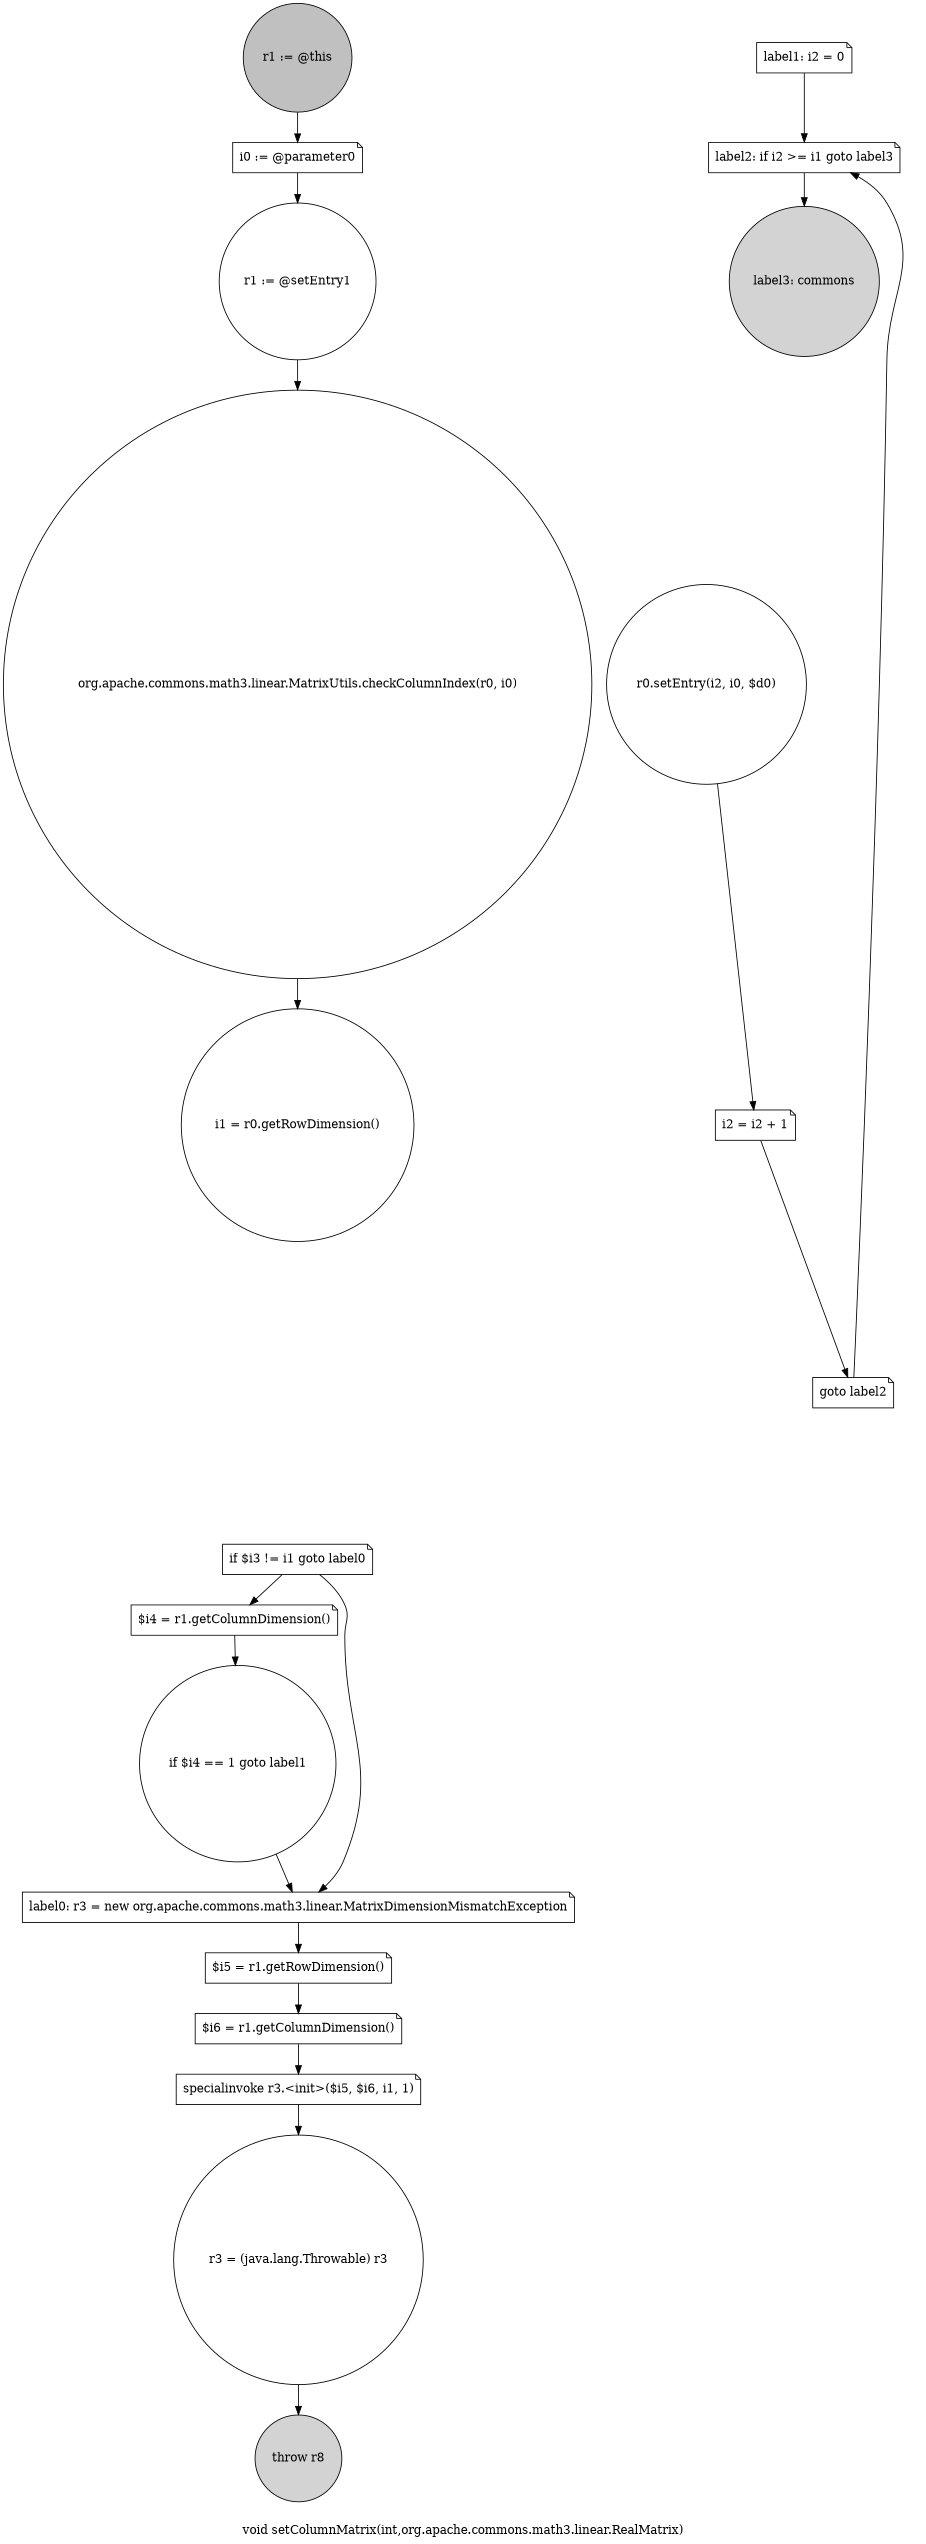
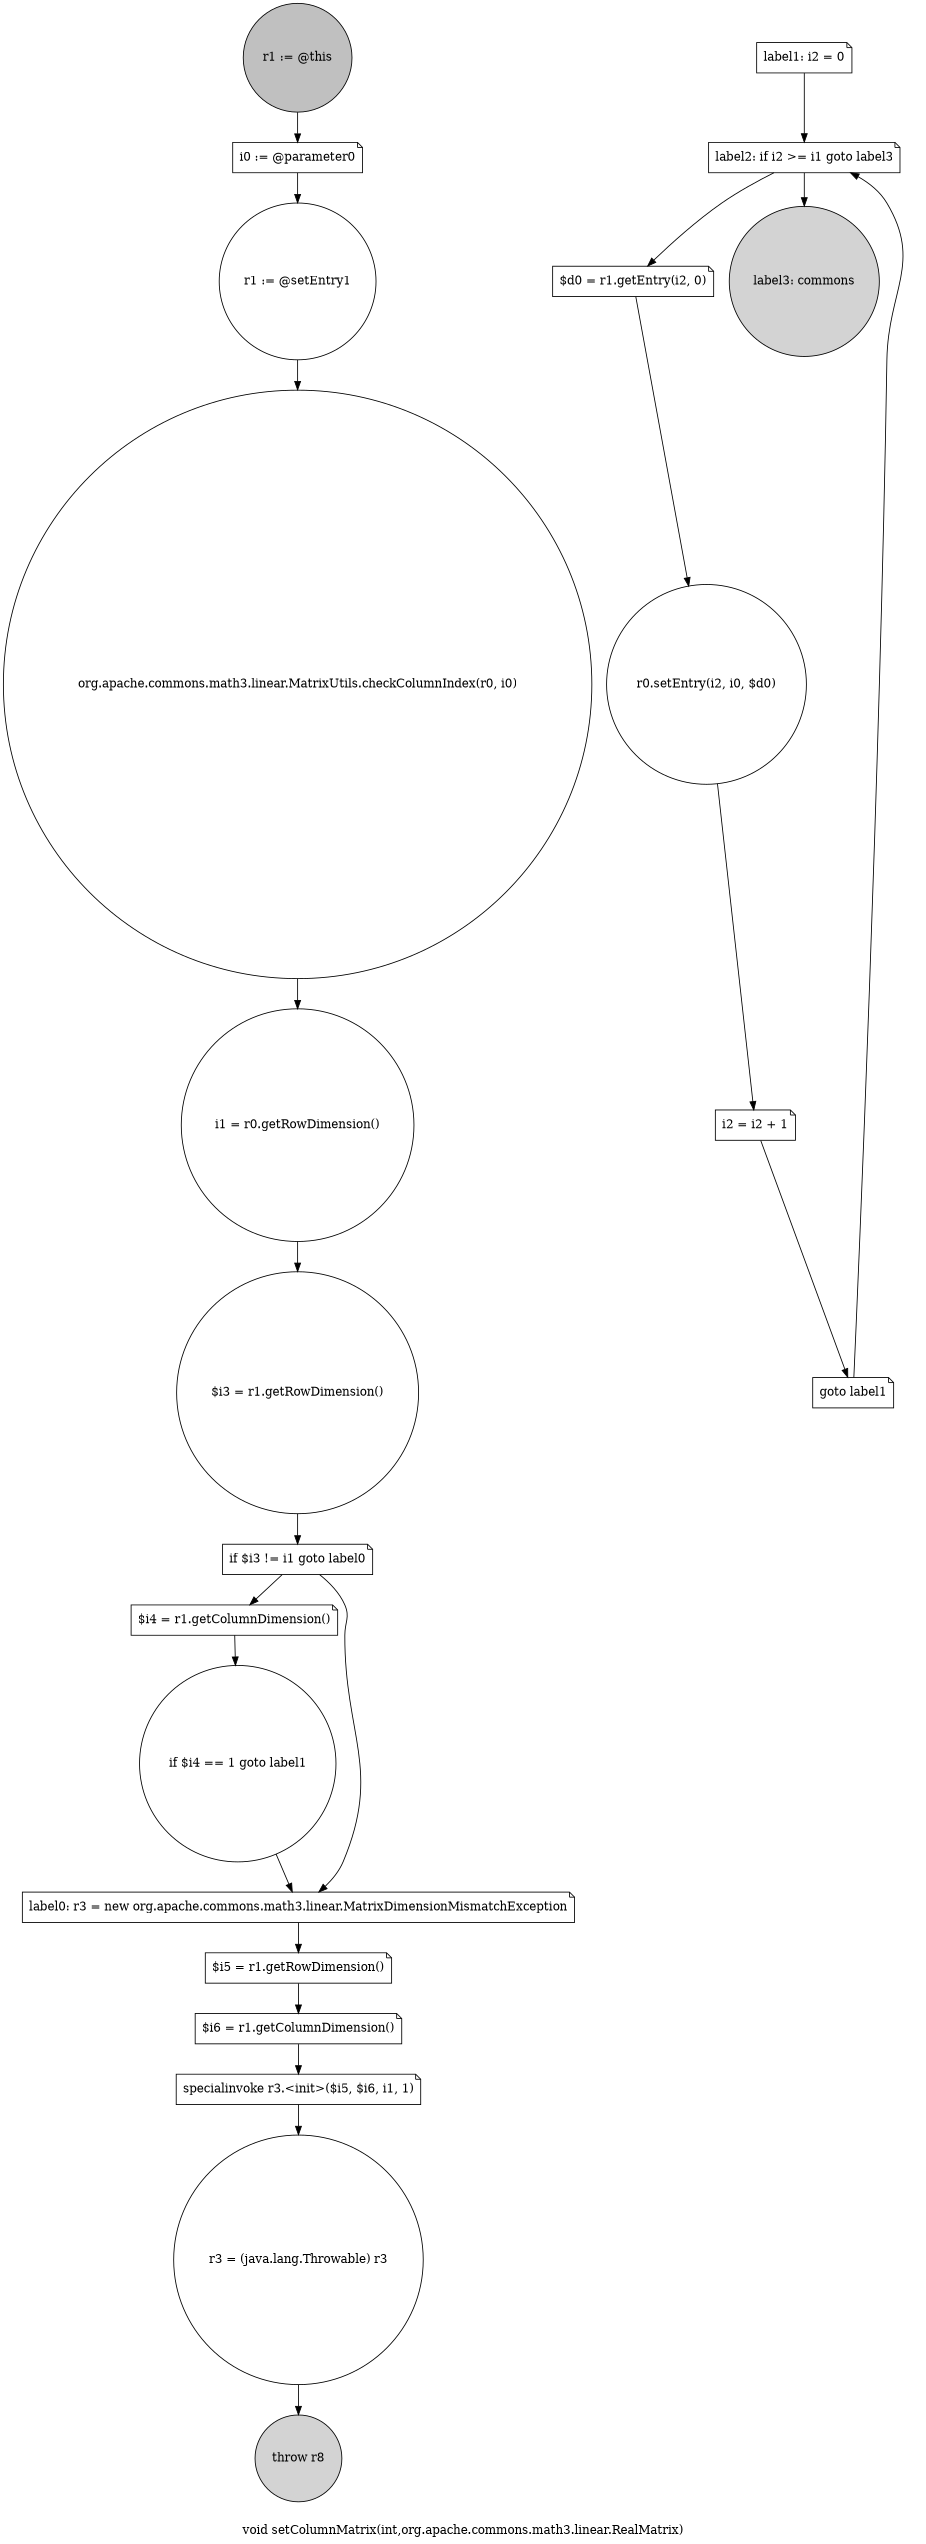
none -> (633, 281)
none -> (298, 1393)
(853, 1393) -> (853, 1393)
